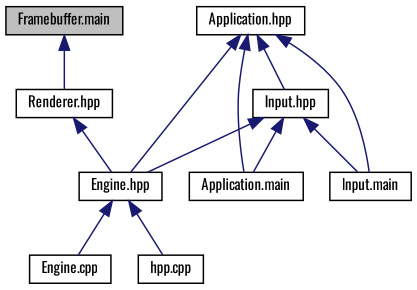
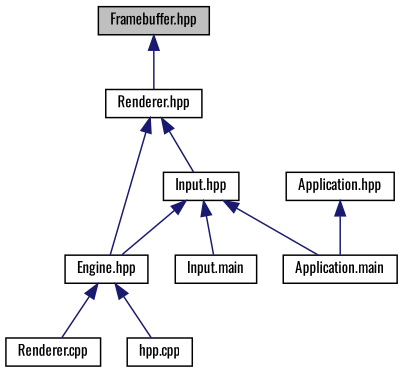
(64, 21) -> (154, 21)
(274, 69) -> (181, 152)
(346, 97) -> none
(181, 110) -> none
(70, 269) -> (53, 352)
